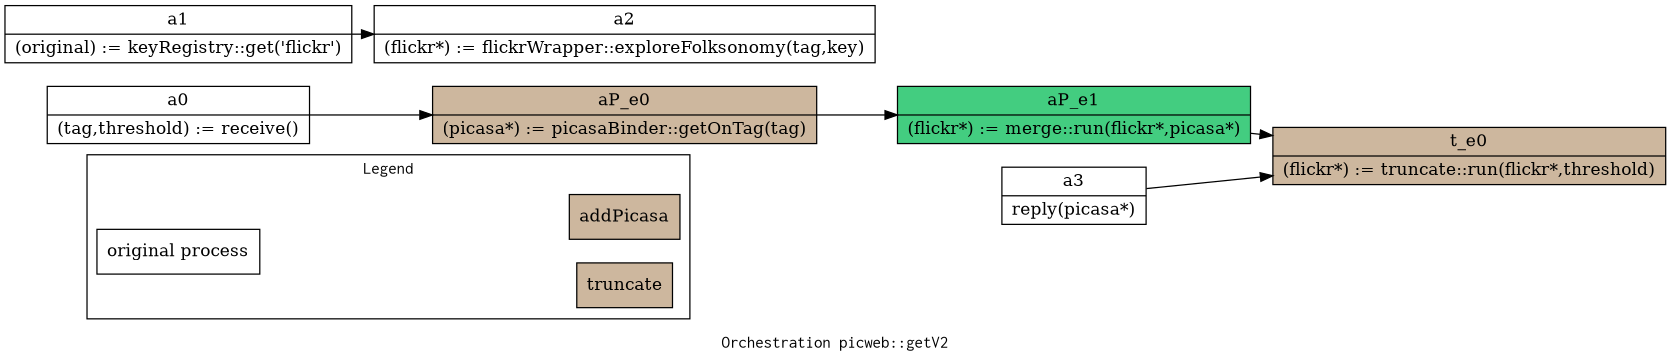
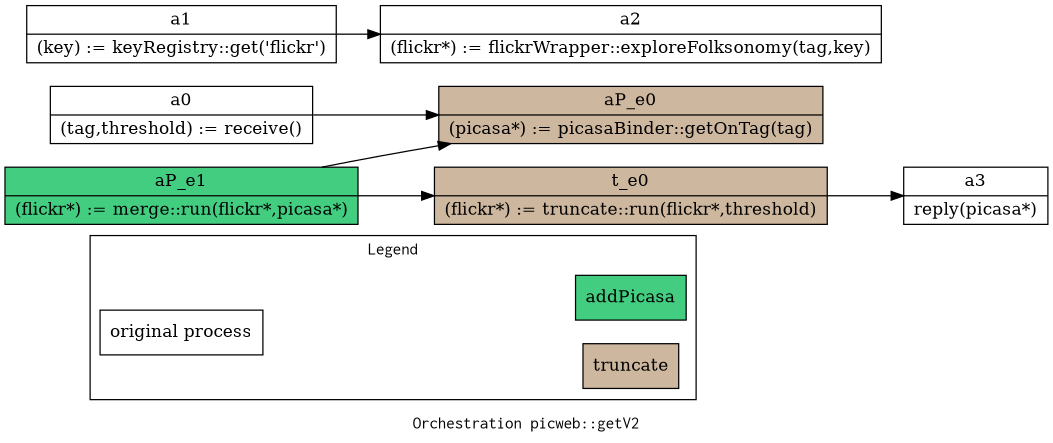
(178, 48) -> (181, 48)
(851, 115) -> (380, 156)
(1203, 183) -> (859, 196)
(625, 217) -> (631, 298)
